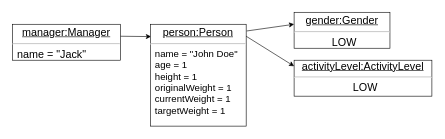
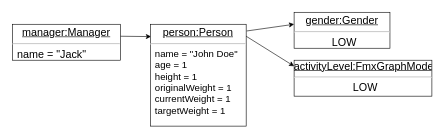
(363, 69) -> (363, 69)
